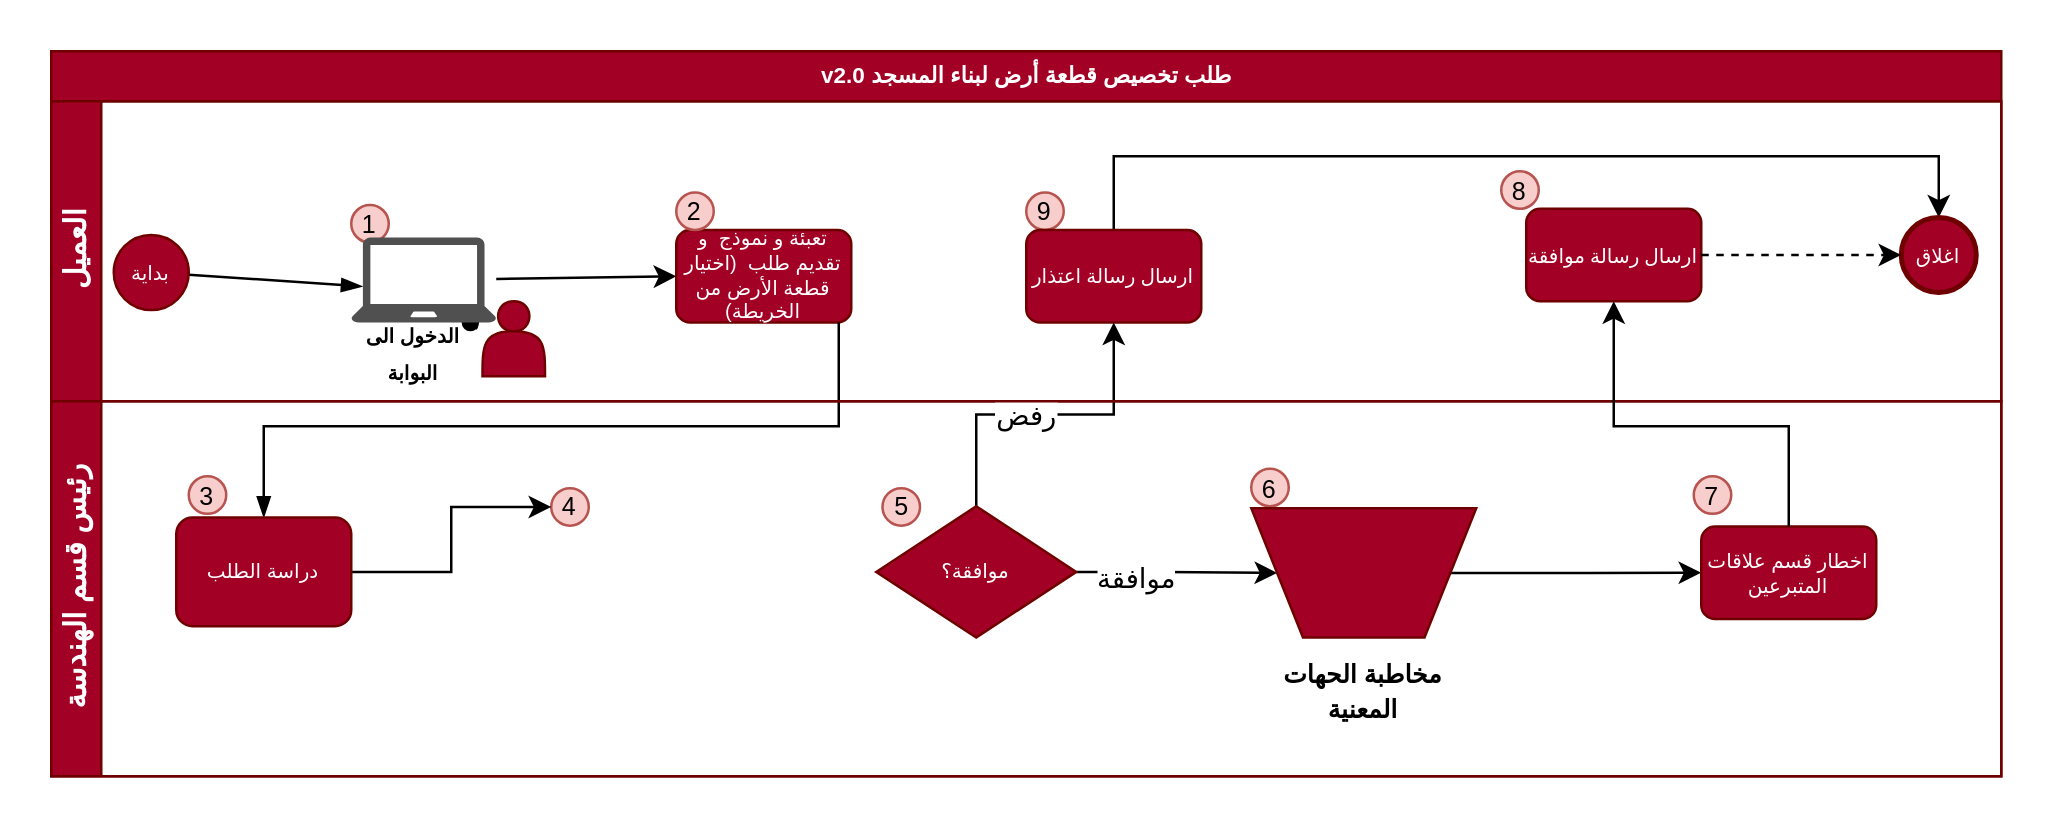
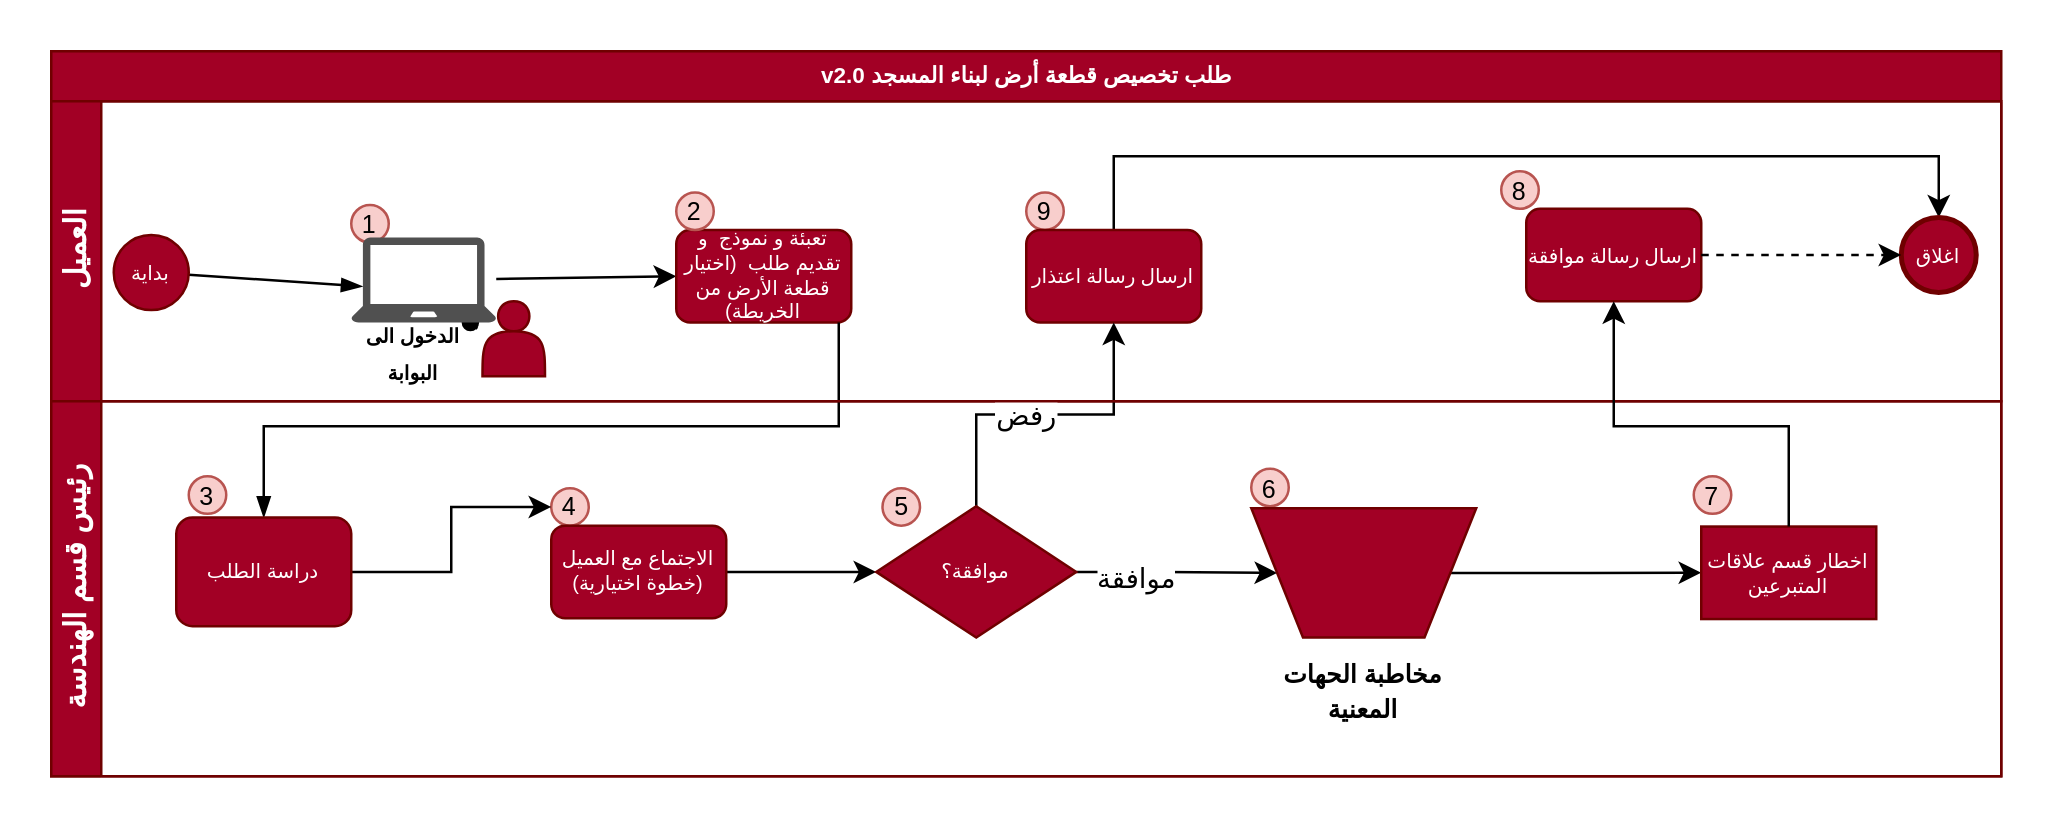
none -> (639, 572)
none -> (793, 572)
(1789, 573) -> (1789, 573)
